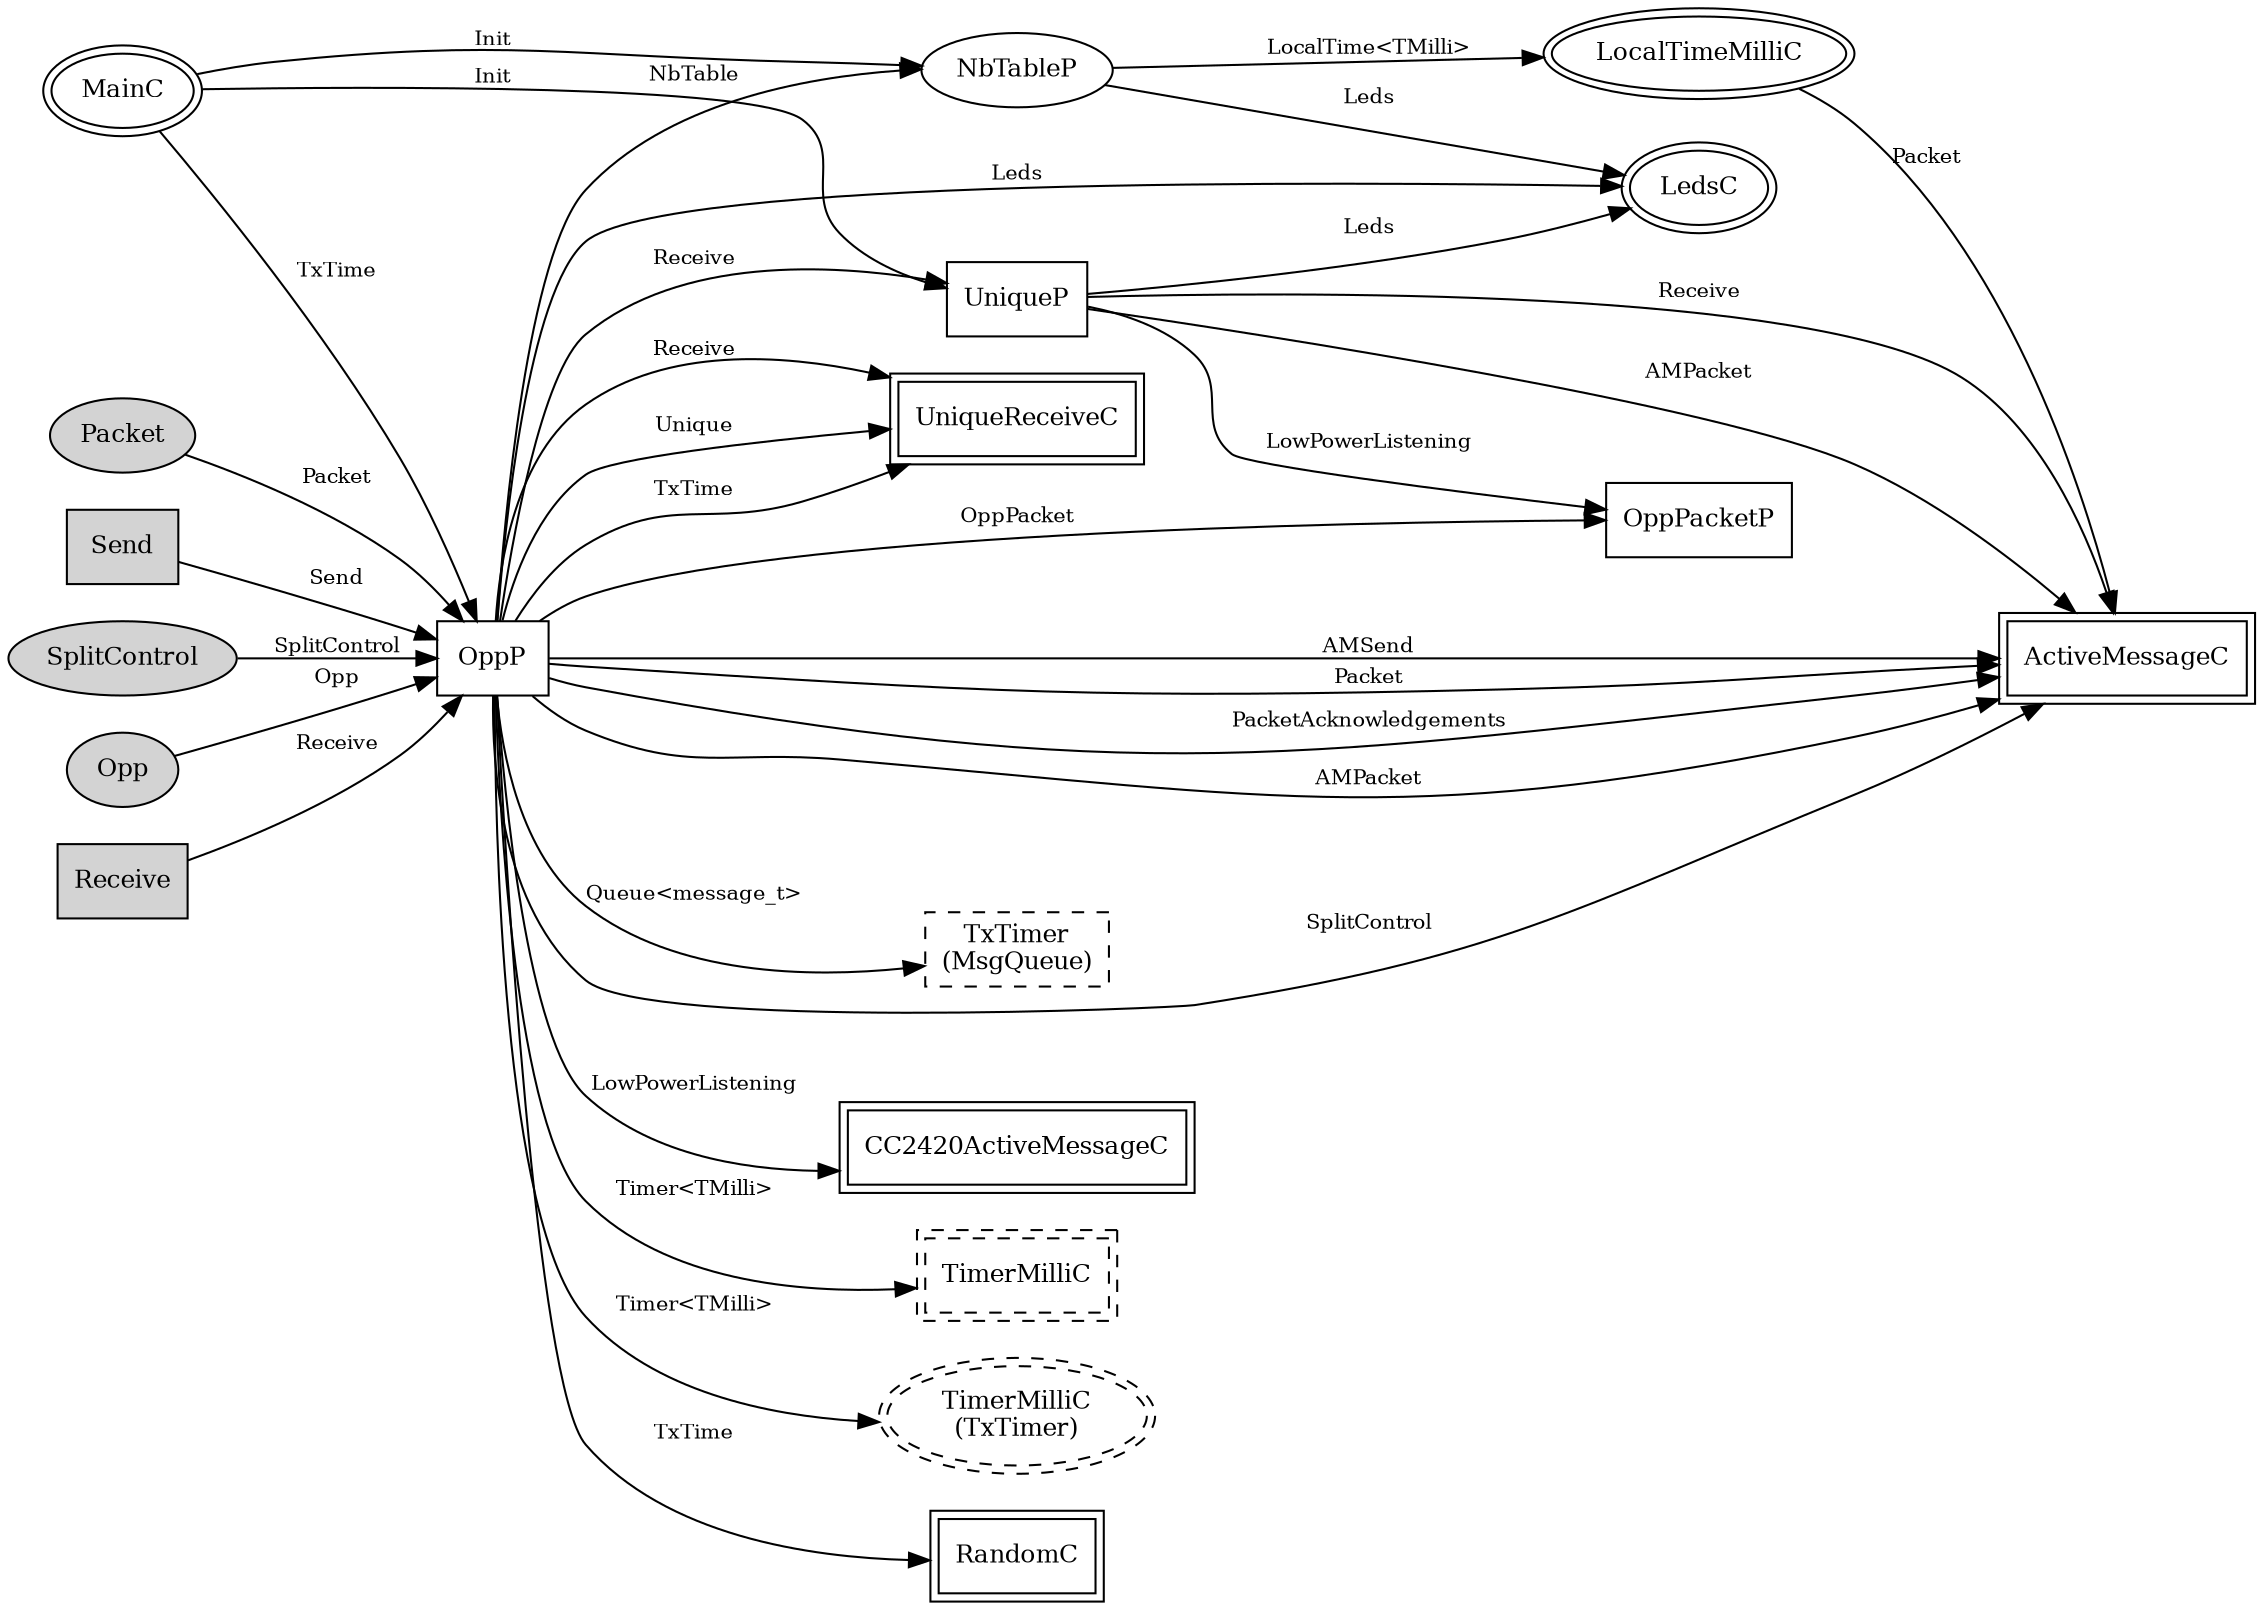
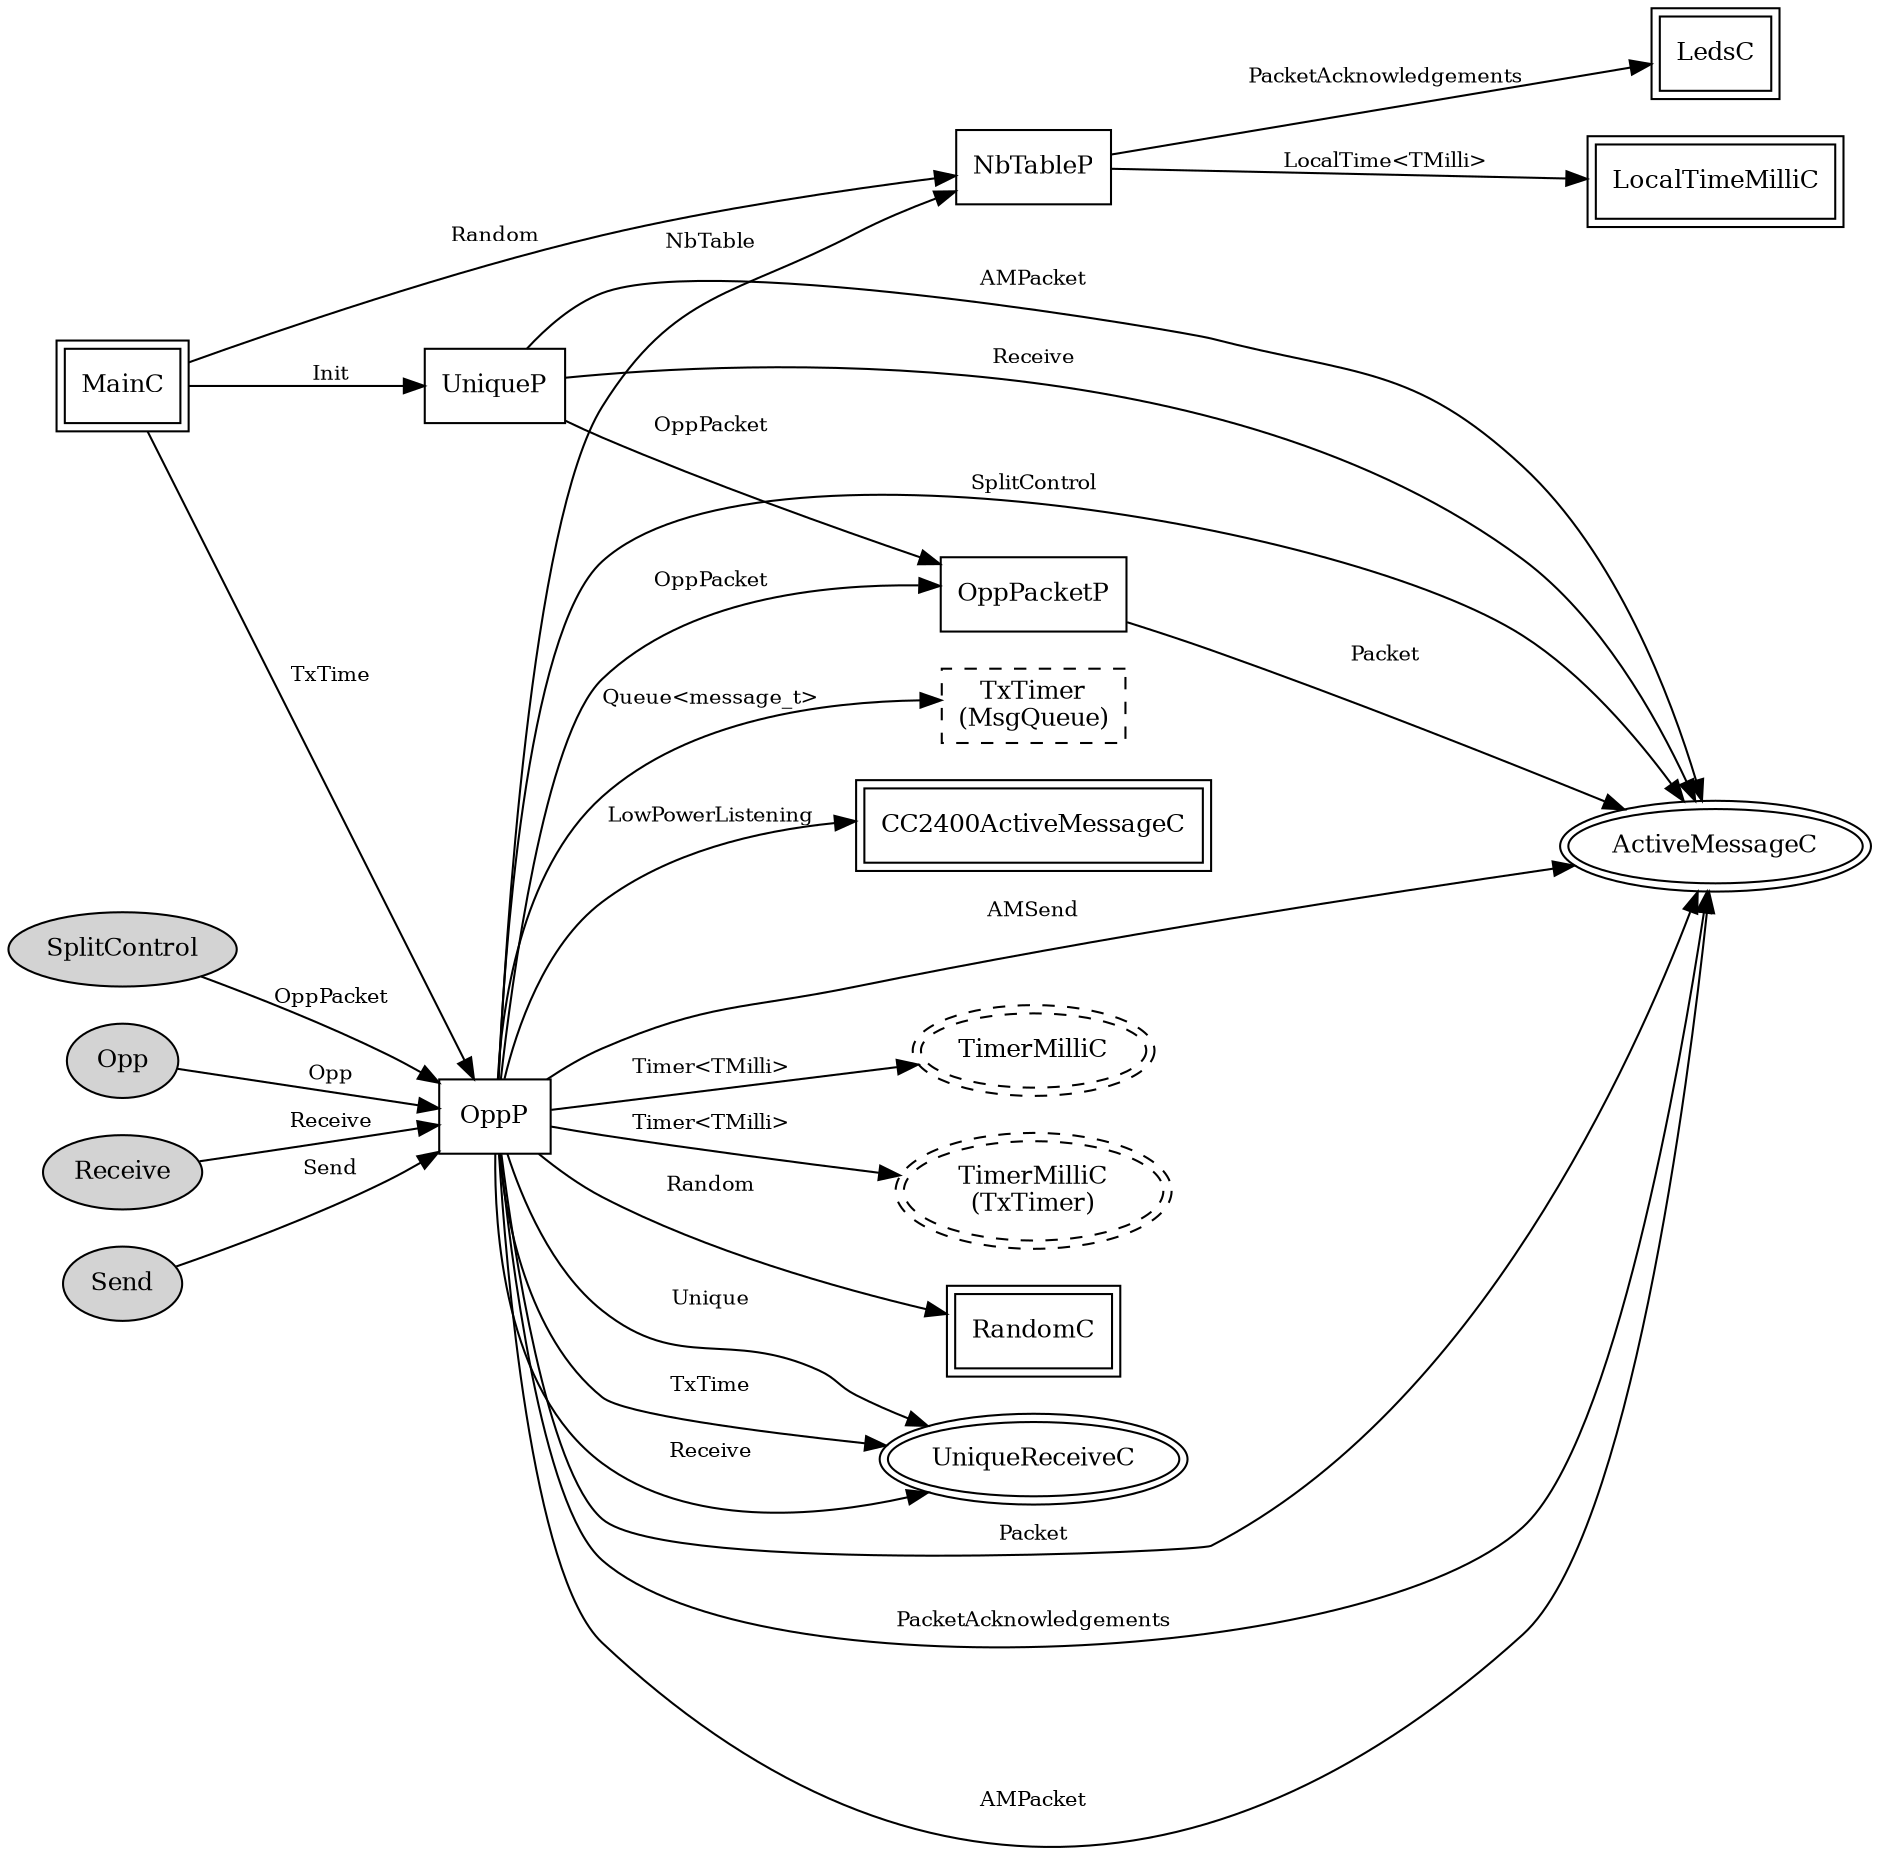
(493, 40) -> (495, 236)
(1699, 54) -> (1716, 182)
(1017, 70) -> (1034, 167)
(123, 91) -> (123, 386)
(1369, 98) -> (1386, 77)
(1699, 188) -> (1716, 54)
(893, 193) -> none
(1350, 265) -> none
(2000, 310) -> (1367, 708)
(607, 320) -> none
(1017, 419) -> (1034, 1459)
(123, 435) -> none
(1369, 443) -> (711, 426)
(123, 547) -> (123, 1284)
(337, 647) -> (331, 998)
(2127, 658) -> (1716, 846)
(123, 881) -> (123, 1172)
(1017, 1148) -> (1034, 826)
(1017, 1275) -> (1034, 1051)
(694, 1433) -> (711, 1186)
